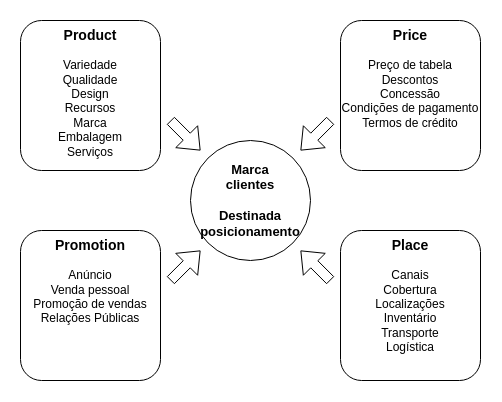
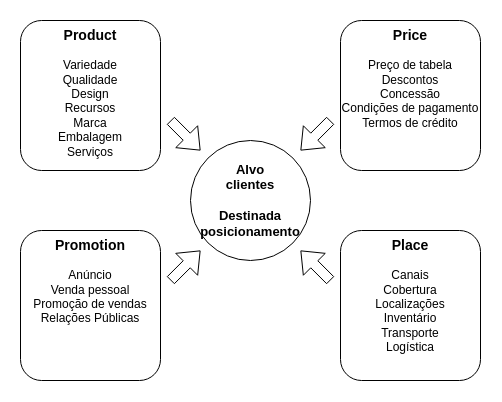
(251, 201) -> (251, 201)
